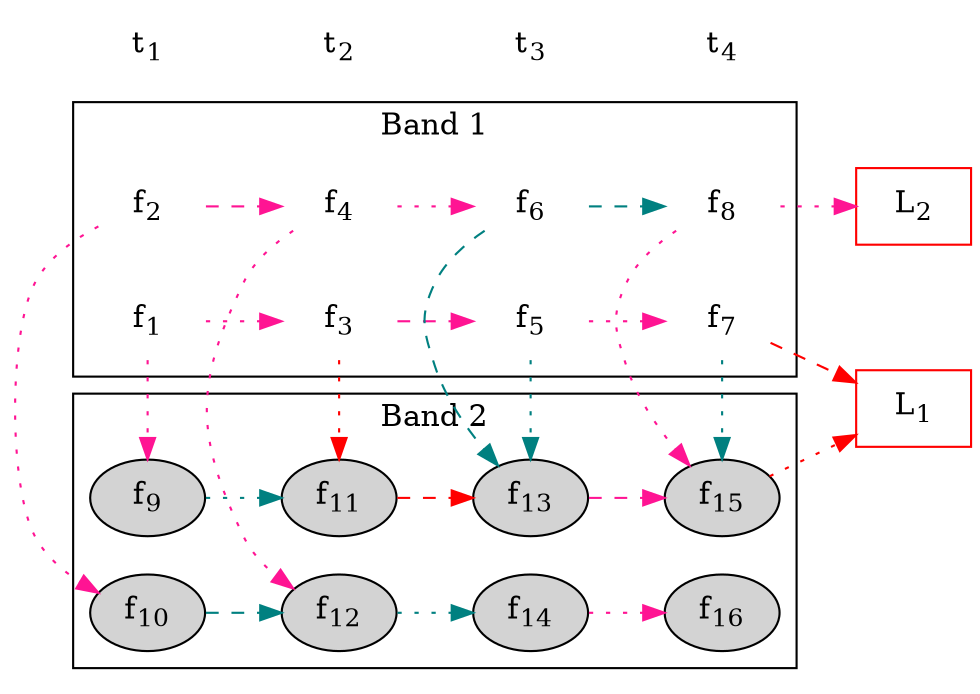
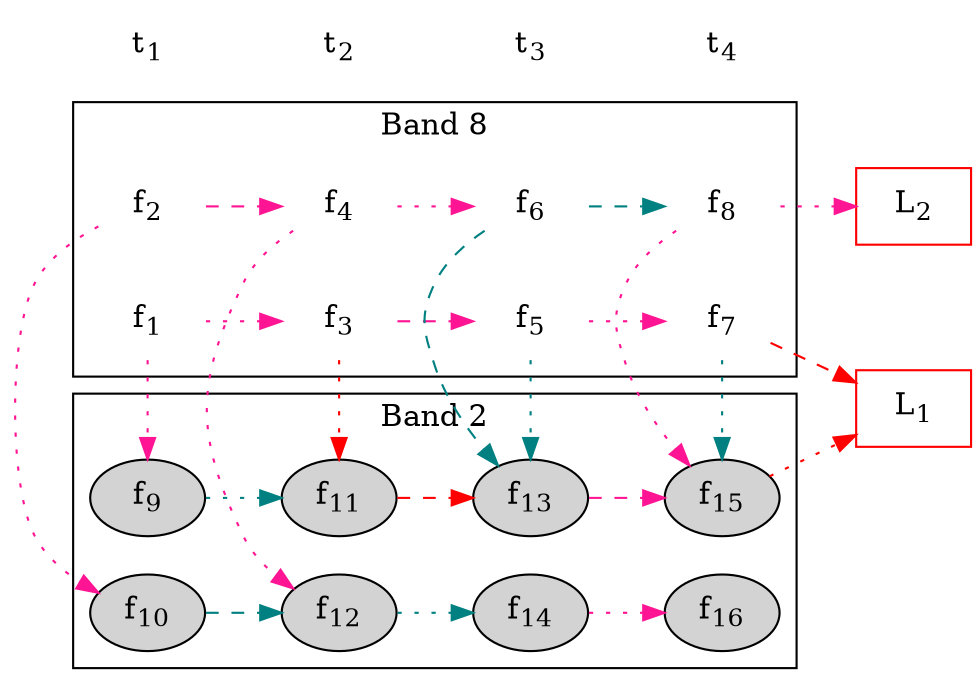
(435, 127) -> (435, 127)
